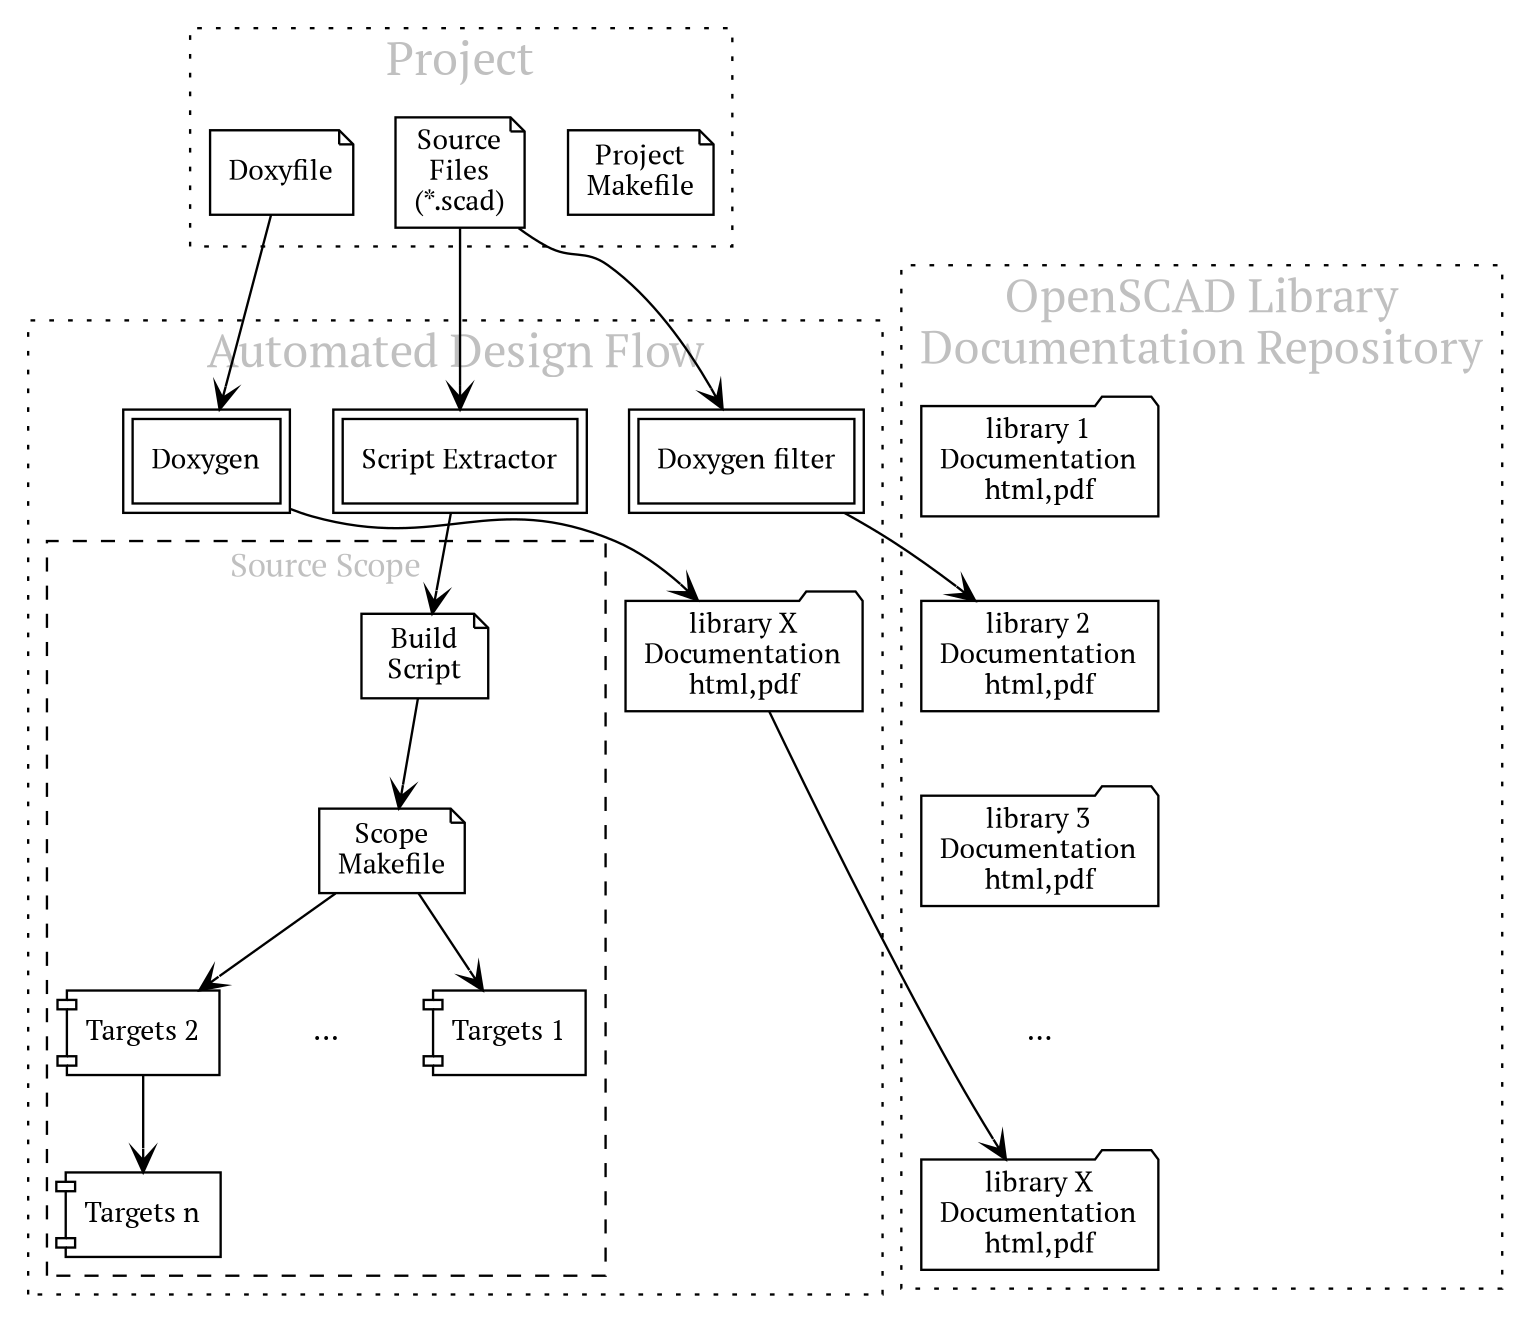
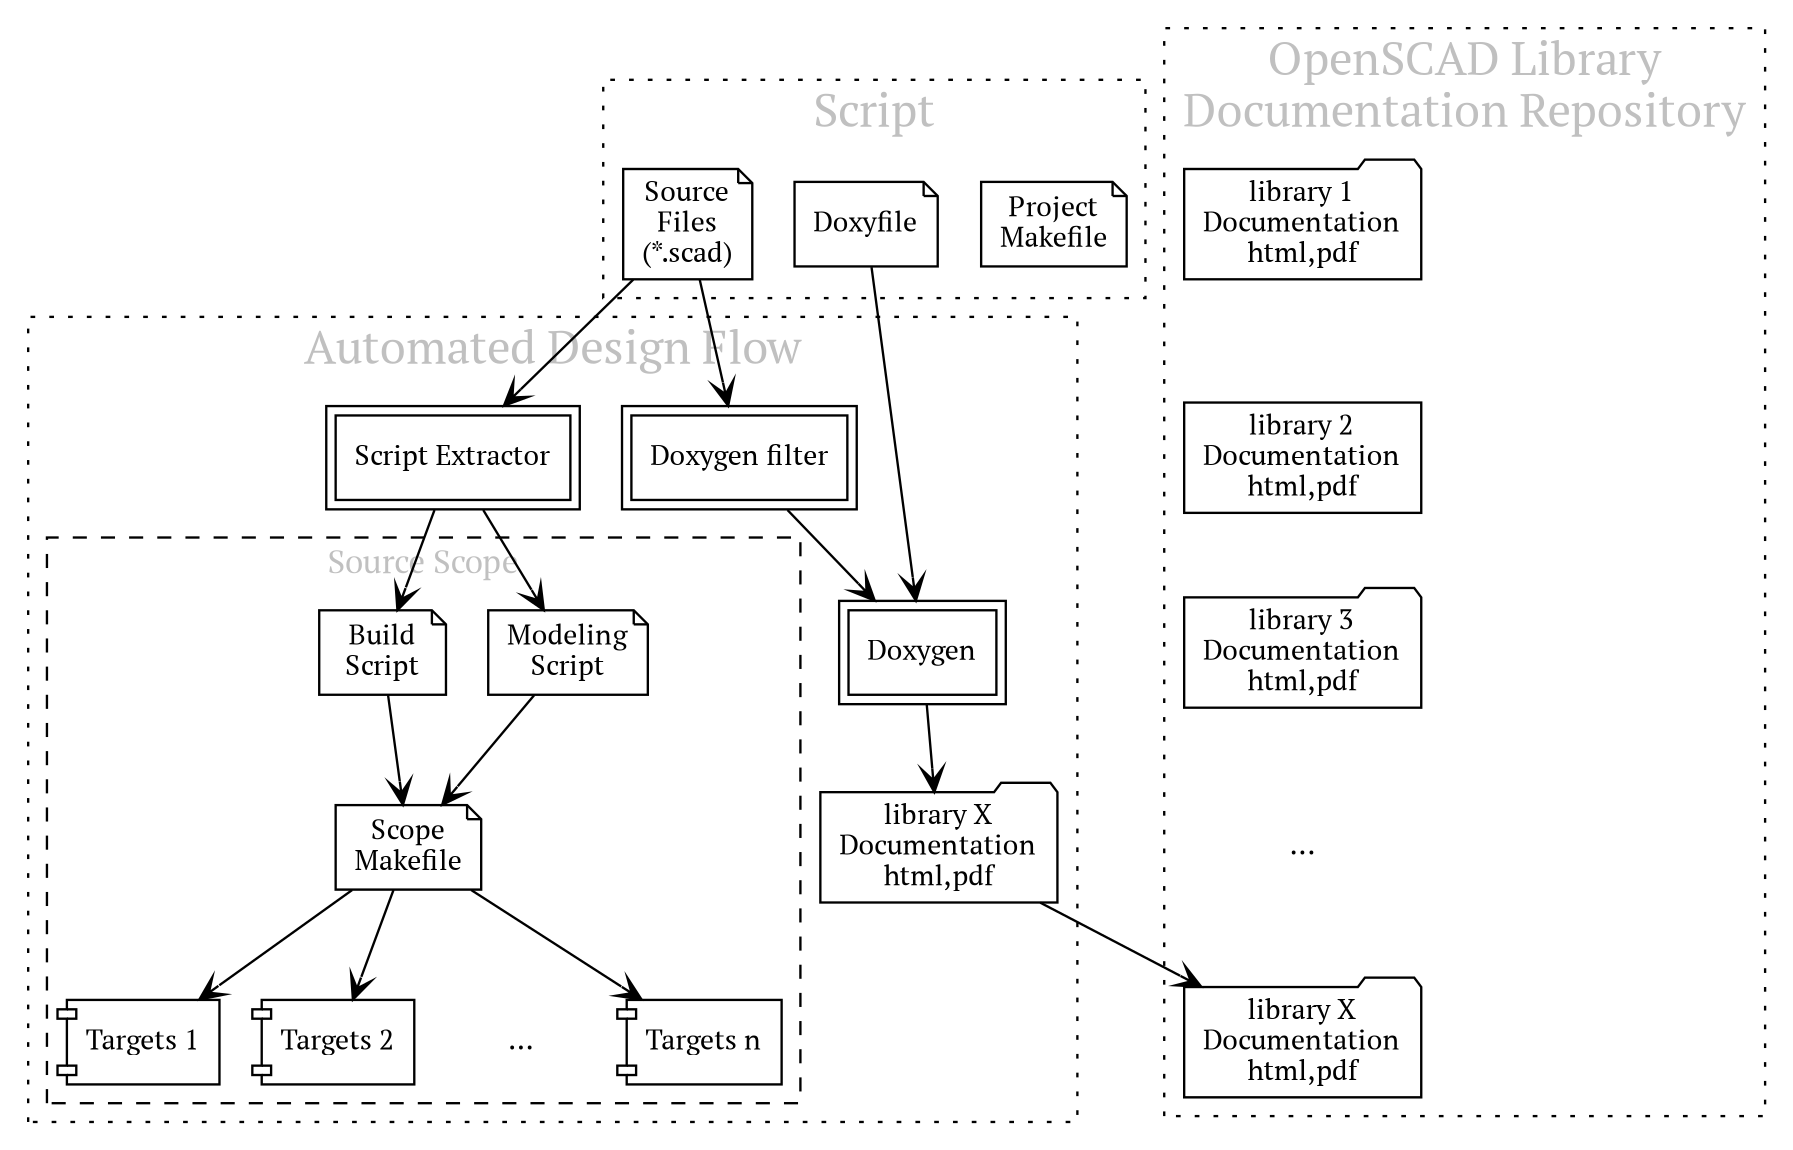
(461, 63) -> (874, 115)
(916, 557) -> (823, 547)
none -> (568, 653)
(143, 1112) -> (546, 938)
